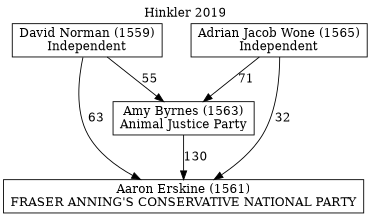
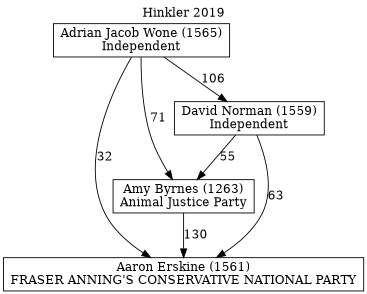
none -> (192, 77)
(184, 118) -> (184, 196)
